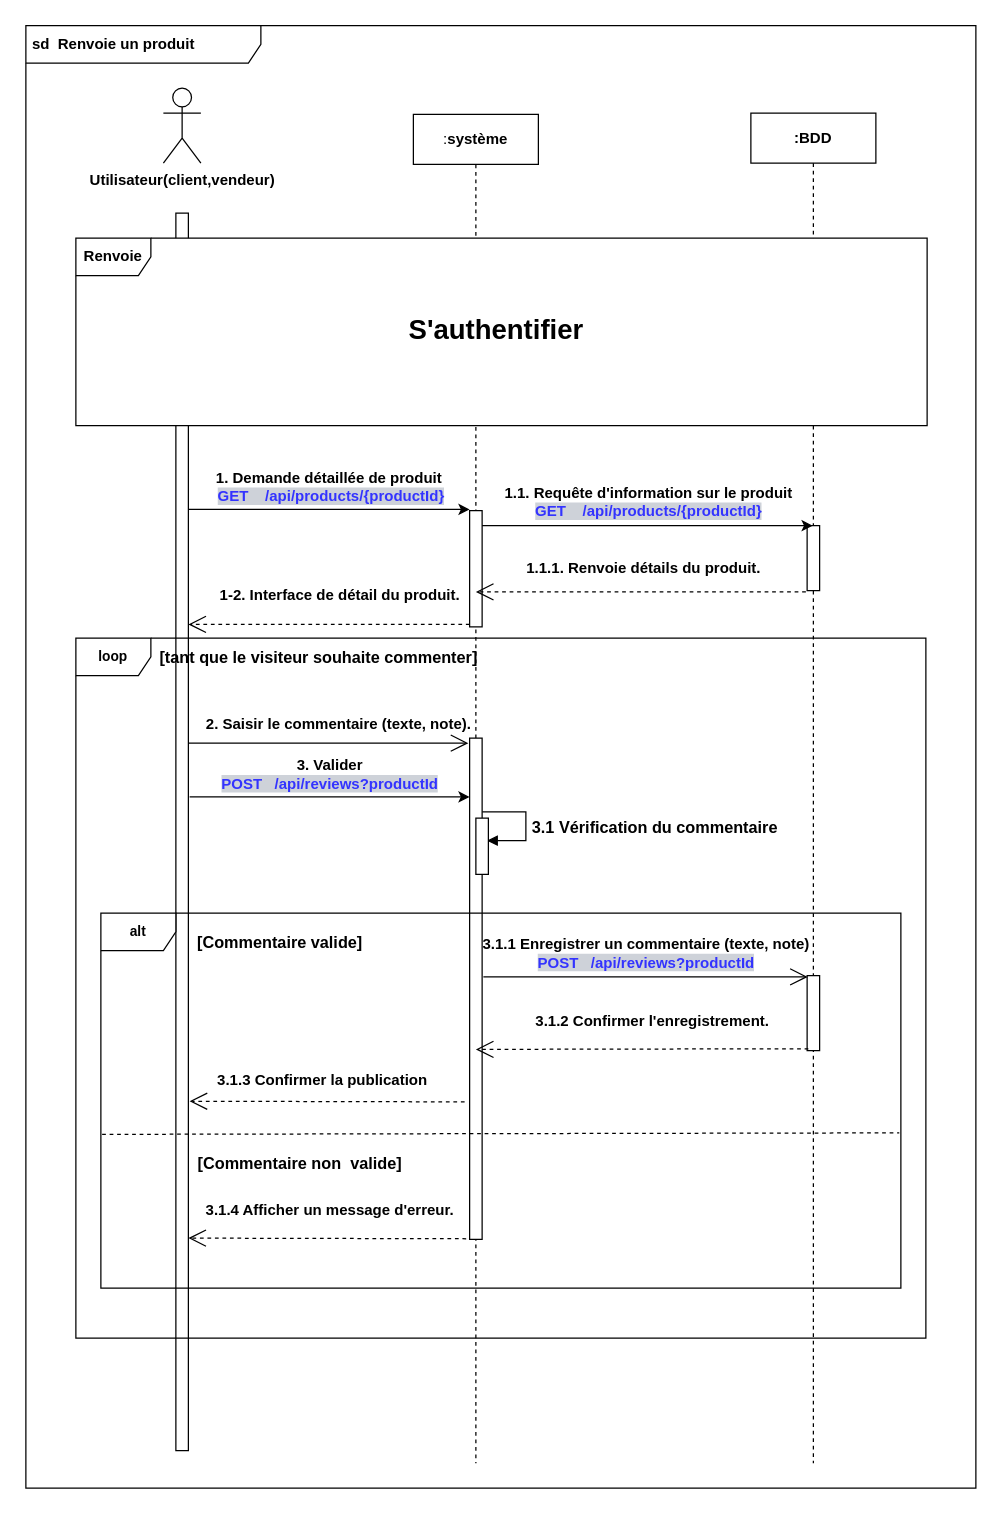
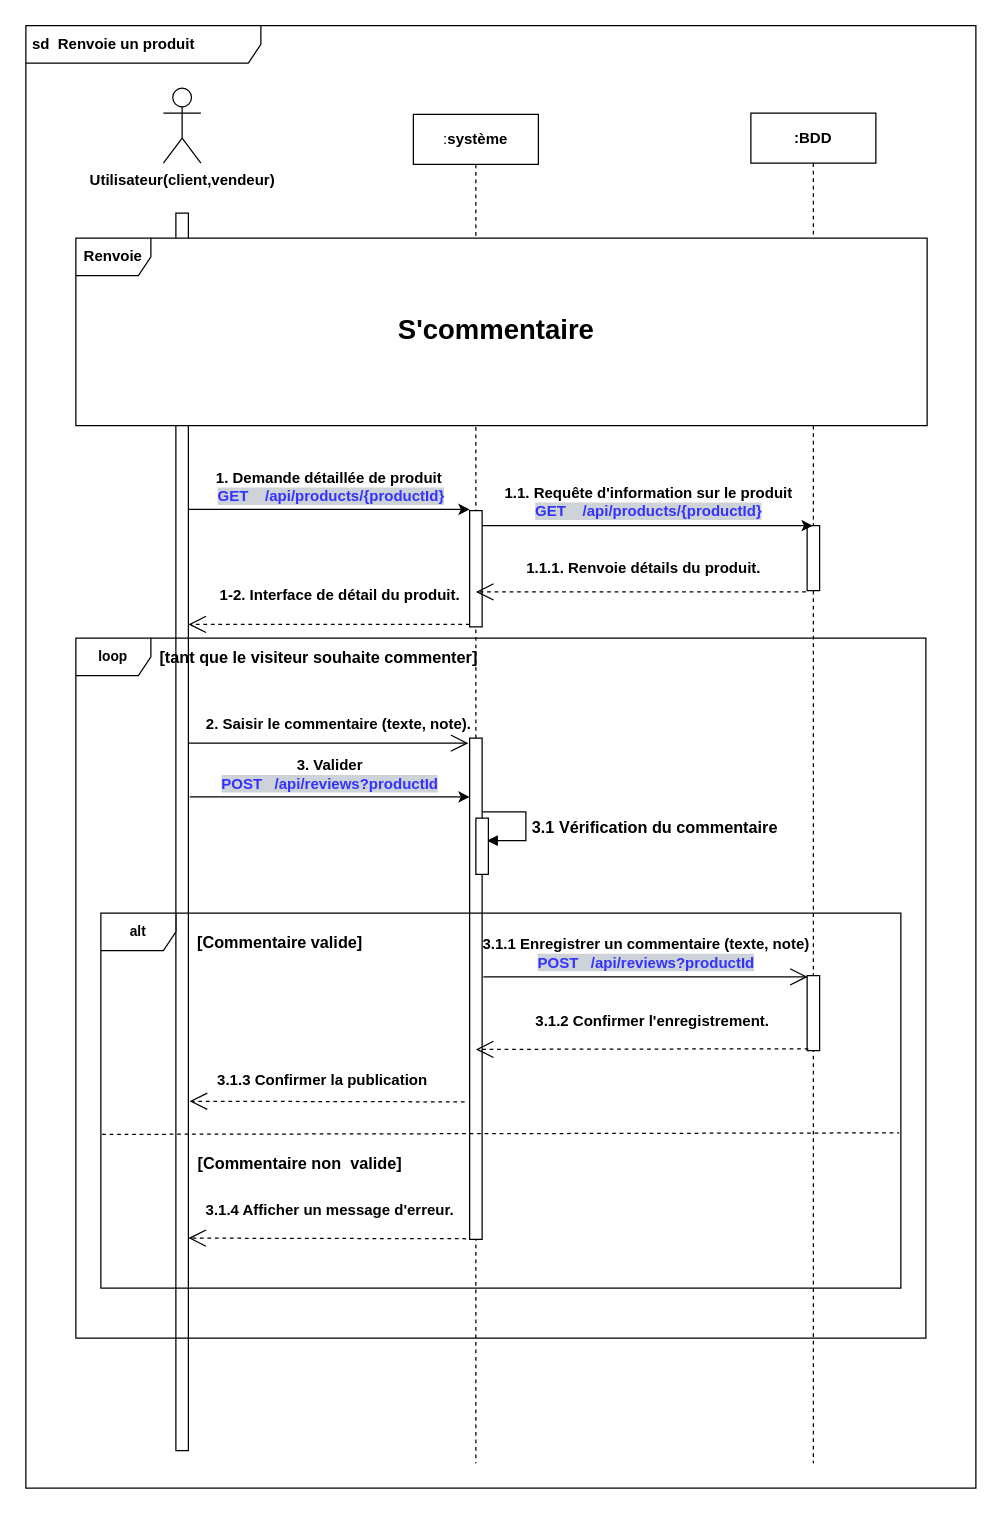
(496, 331) -> (496, 331)
